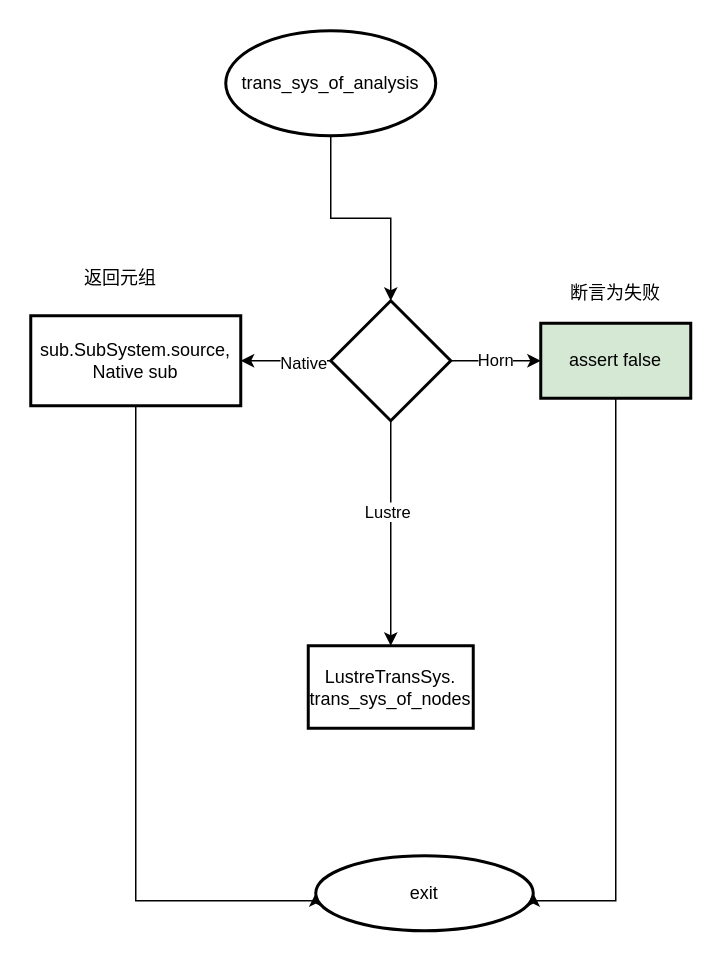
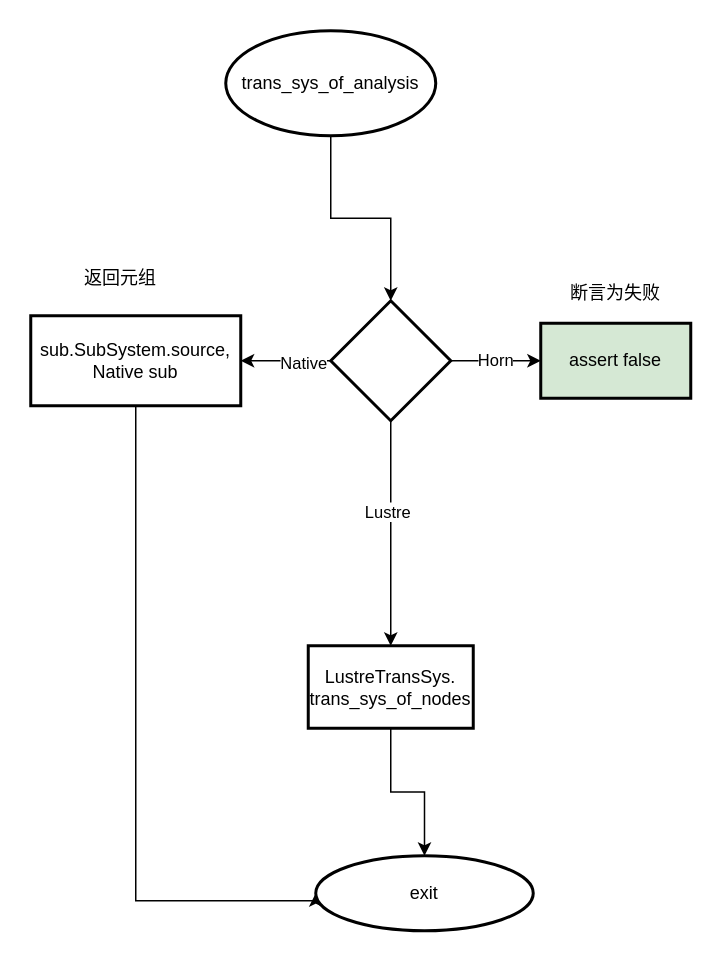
(616, 692) -> none
none -> (403, 792)
